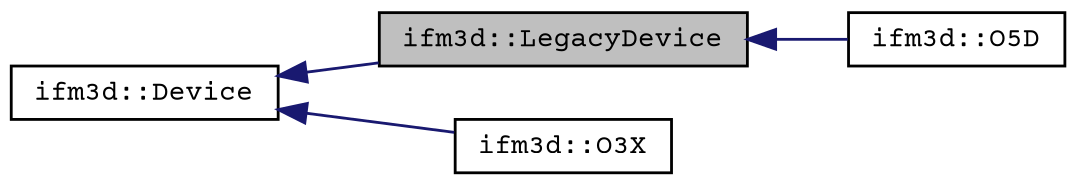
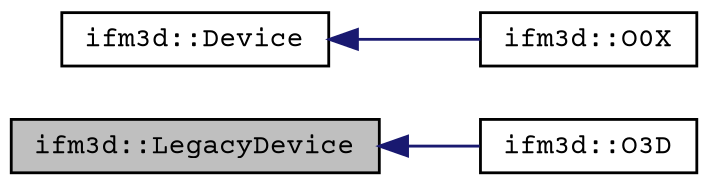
(957, 39) -> (589, 146)
(343, 68) -> none
(563, 146) -> (589, 39)
